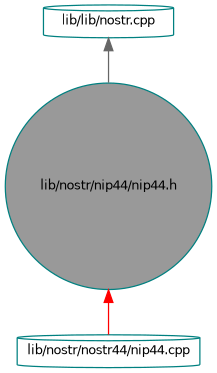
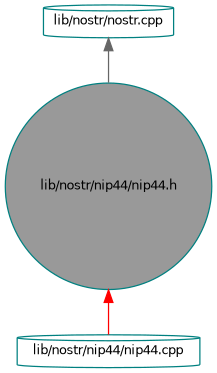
(109, 21) -> (109, 21)
(109, 351) -> (109, 351)
